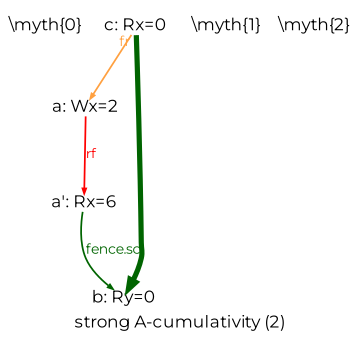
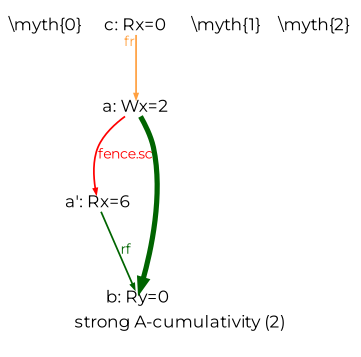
(92, 155) -> (126, 155)
(140, 159) -> (157, 197)
(114, 250) -> (127, 250)
